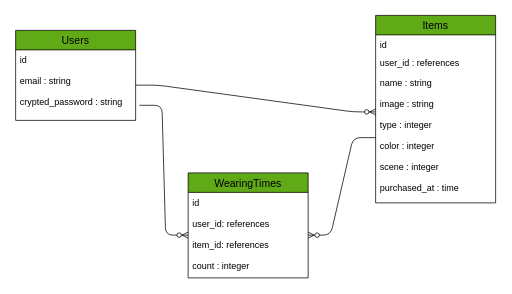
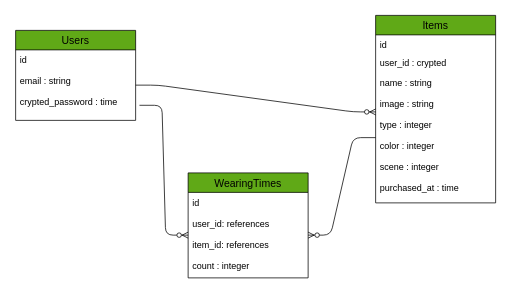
(23, 60) -> (23, 60)
(425, 63) -> (418, 63)
